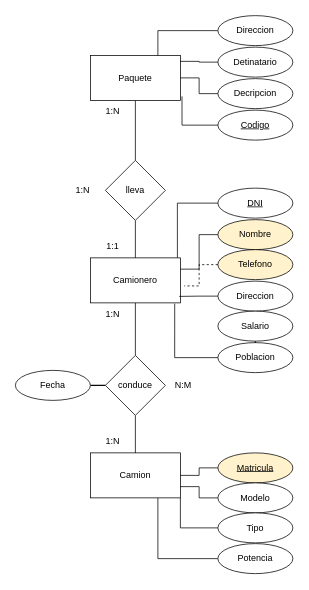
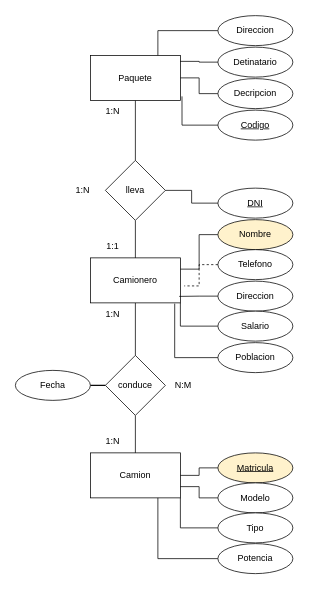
(177, 222) -> (186, 190)
(255, 264) -> (255, 264)
(255, 342) -> (187, 326)
